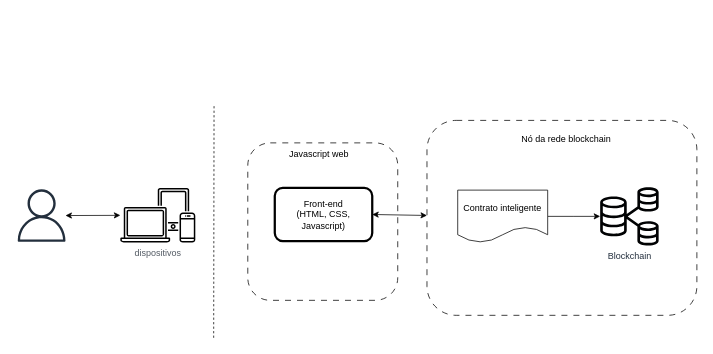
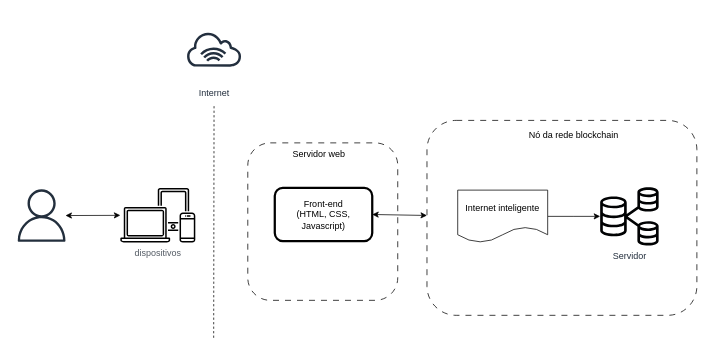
none -> (214, 49)
(567, 139) -> (574, 135)
(319, 154) -> (319, 154)
(503, 209) -> (503, 209)
(630, 256) -> (630, 256)
